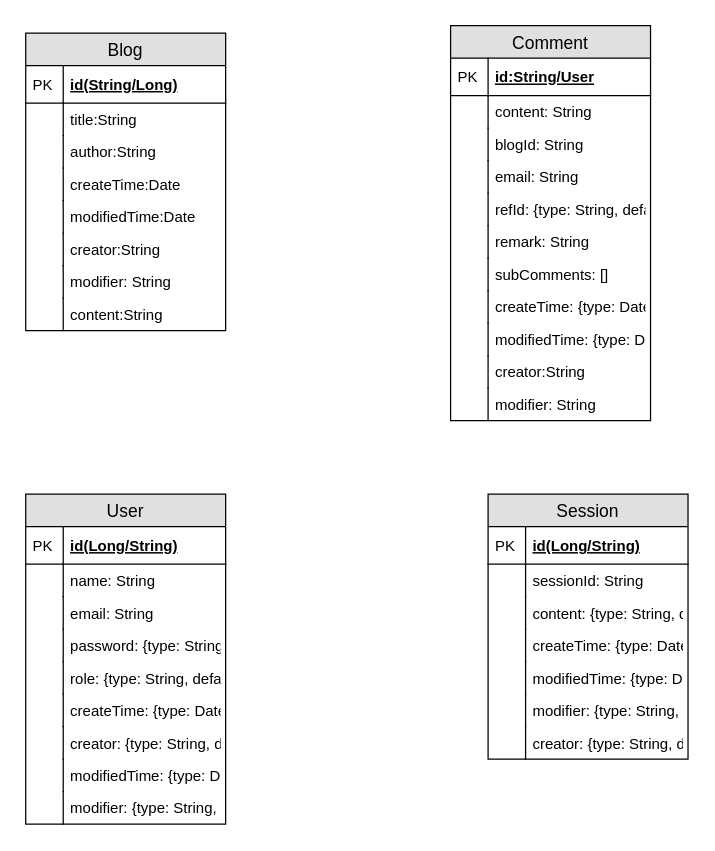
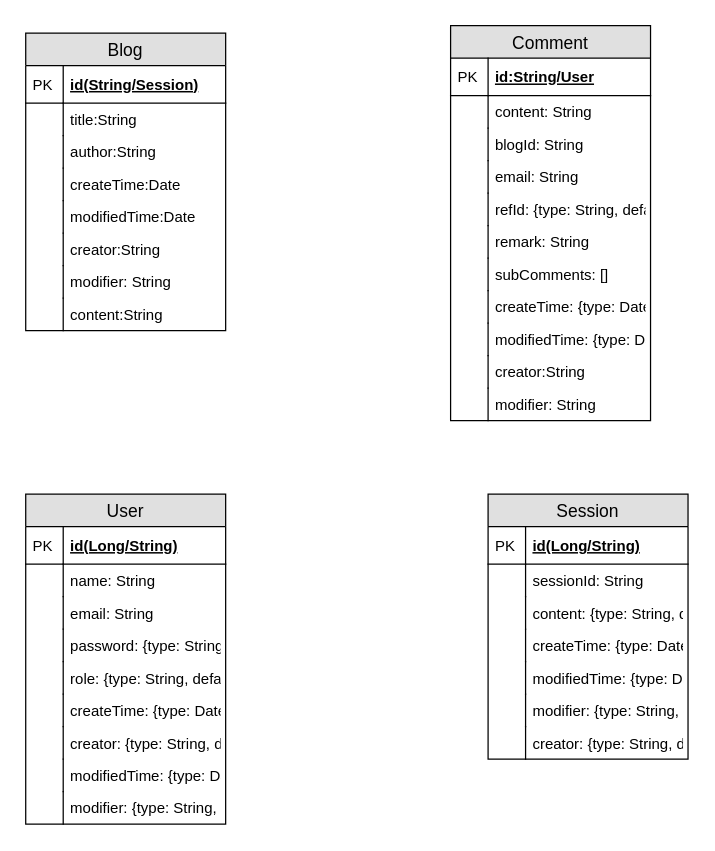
(129, 85) -> (140, 85)
